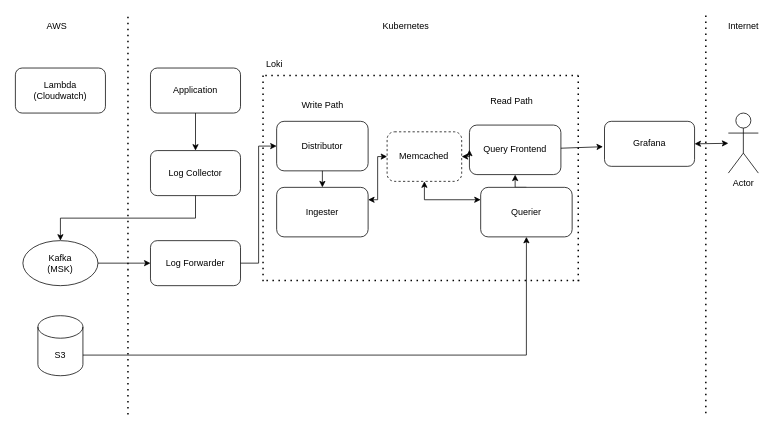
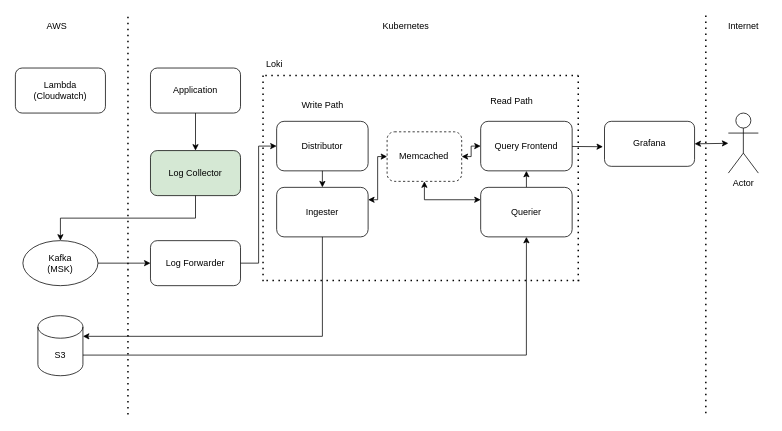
(515, 150) -> (526, 146)
(195, 173) -> (195, 173)
none -> (255, 336)
